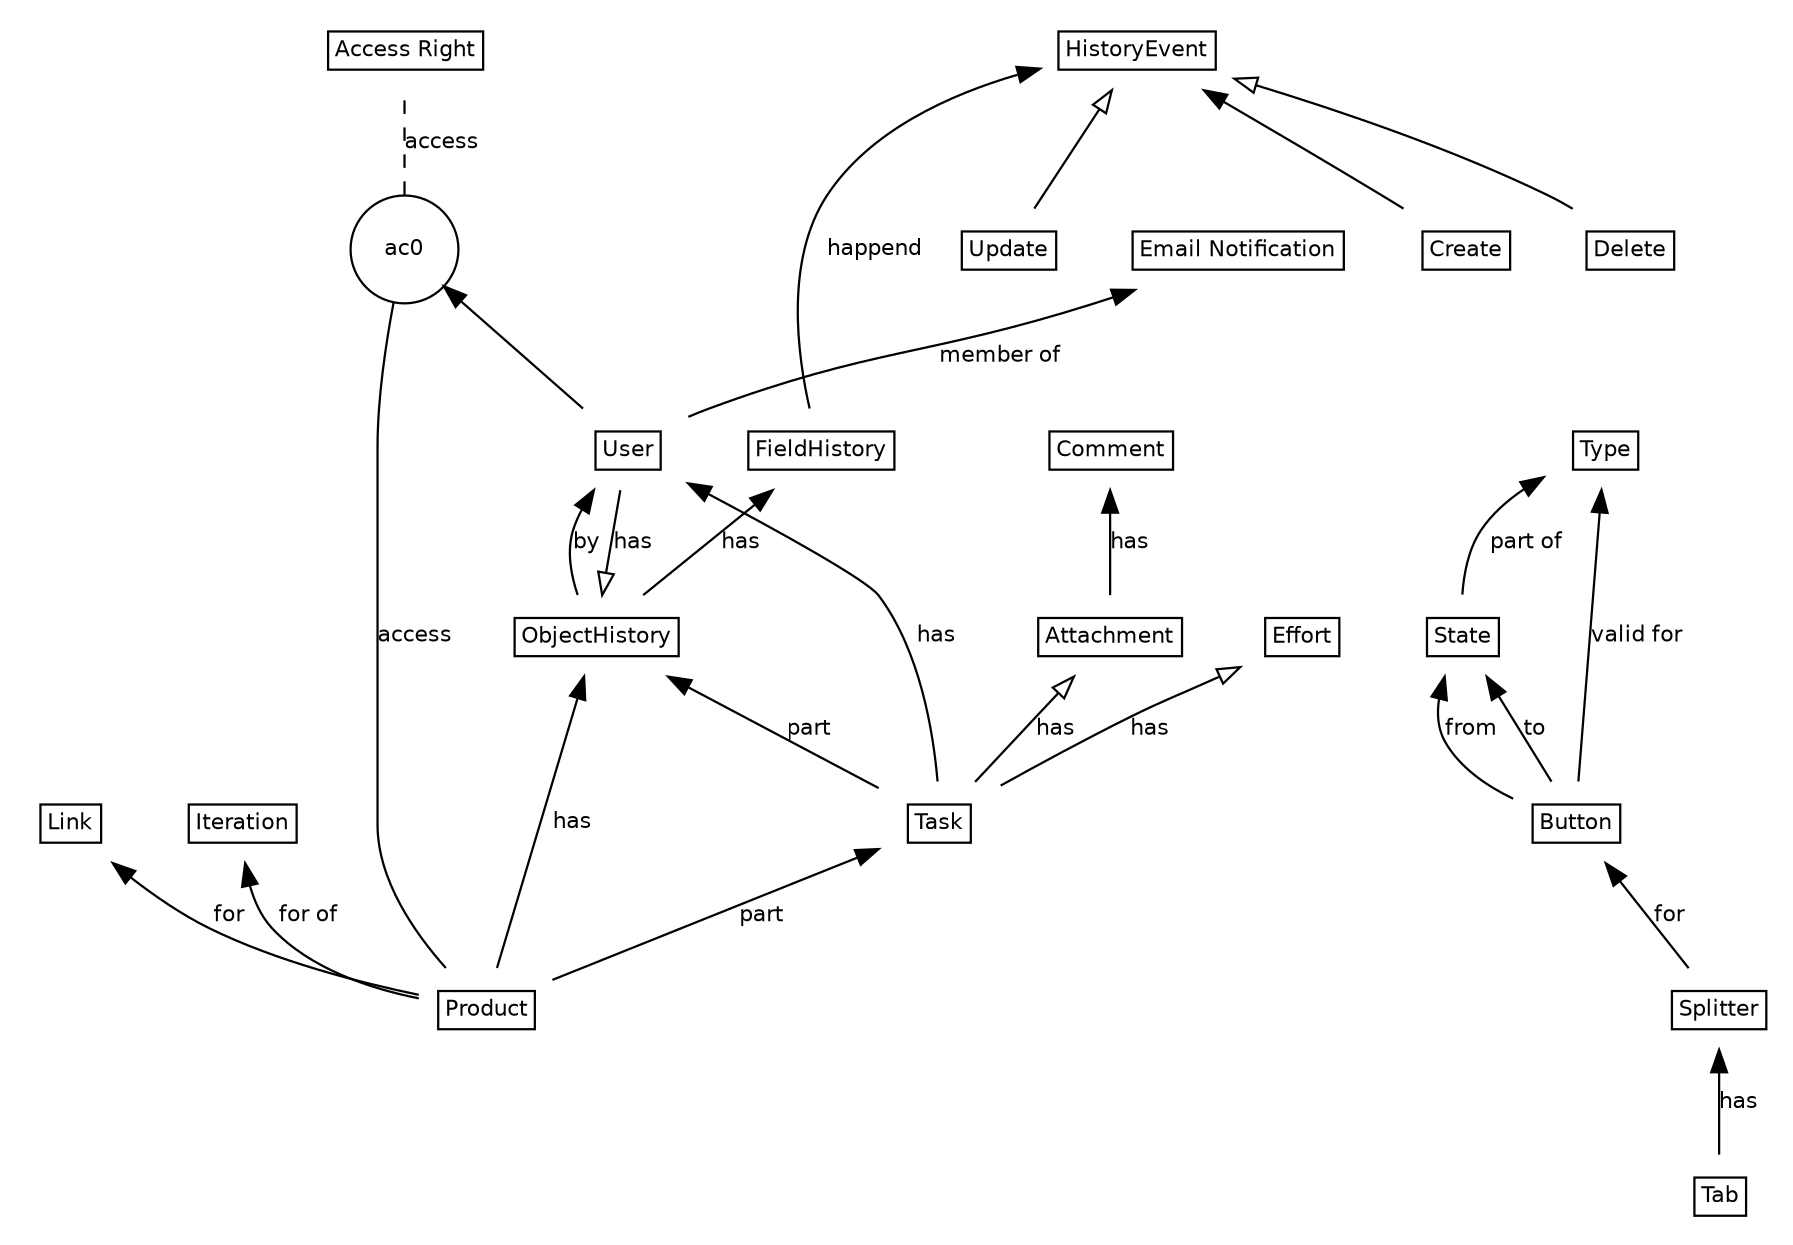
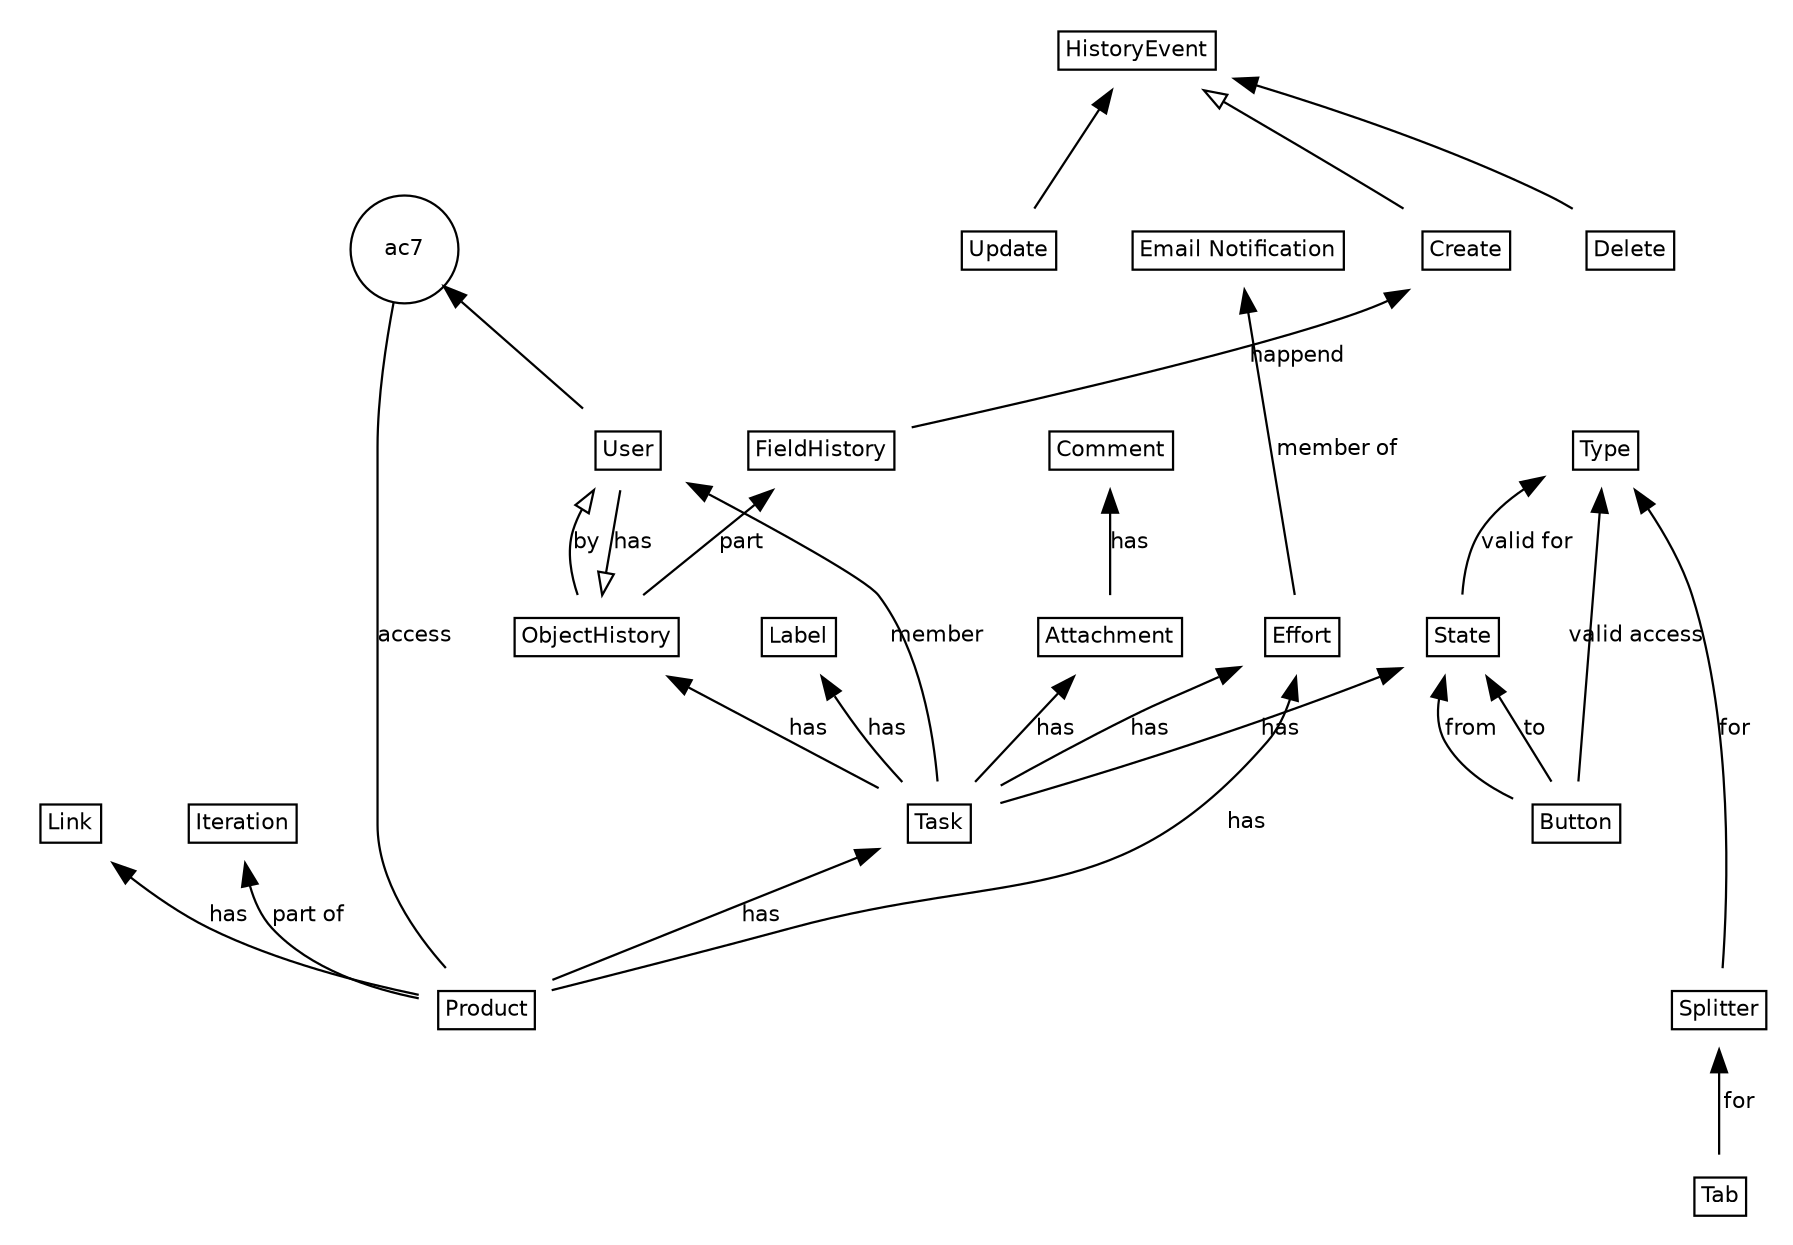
(404, 49) -> none
(1417, 140) -> (1417, 140)
(1314, 155) -> (1314, 155)
(1067, 159) -> (1067, 159)
(830, 191) -> (1152, 371)
(404, 249) -> (404, 249)
(900, 353) -> (1272, 454)
(742, 543) -> (742, 543)
(1527, 543) -> (1527, 543)
(570, 552) -> (570, 552)
none -> (798, 636)
(937, 636) -> (937, 636)
(1637, 636) -> (1637, 636)
(1108, 728) -> (1108, 728)
(809, 729) -> (809, 729)
(1017, 738) -> (1017, 738)
none -> (1192, 744)
(537, 833) -> (951, 896)
(229, 916) -> (229, 916)
(309, 916) -> (309, 916)
(762, 916) -> (762, 916)
(1654, 925) -> (1719, 732)
(1739, 1102) -> (1739, 1102)
